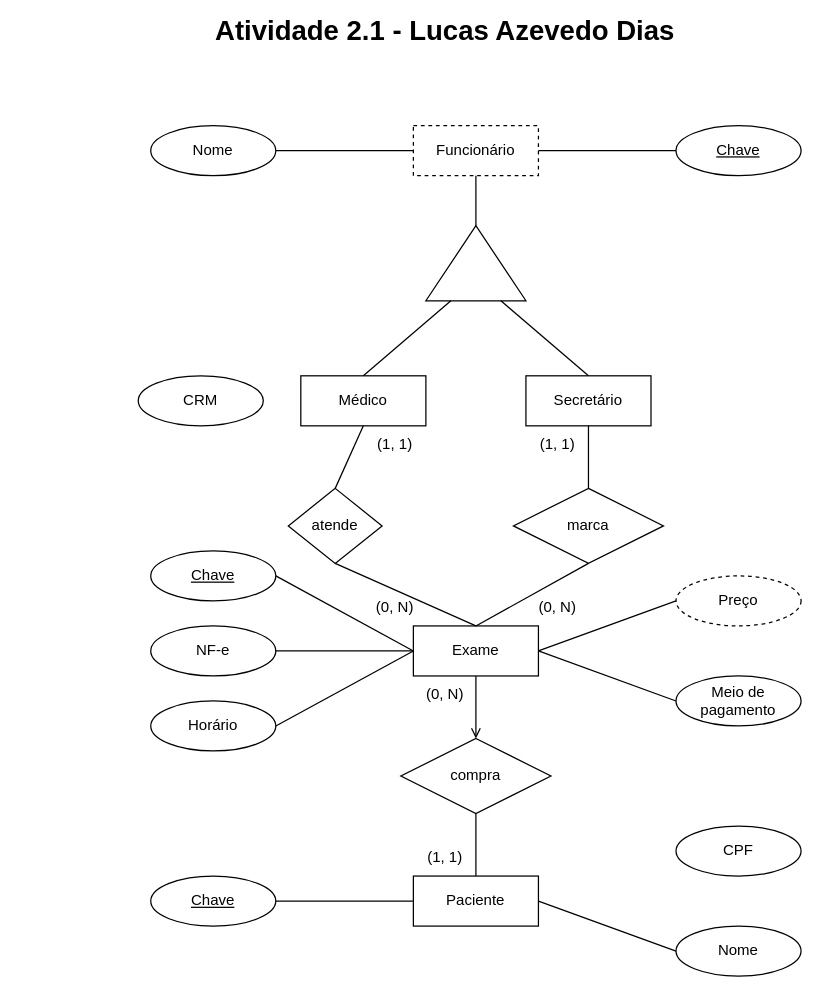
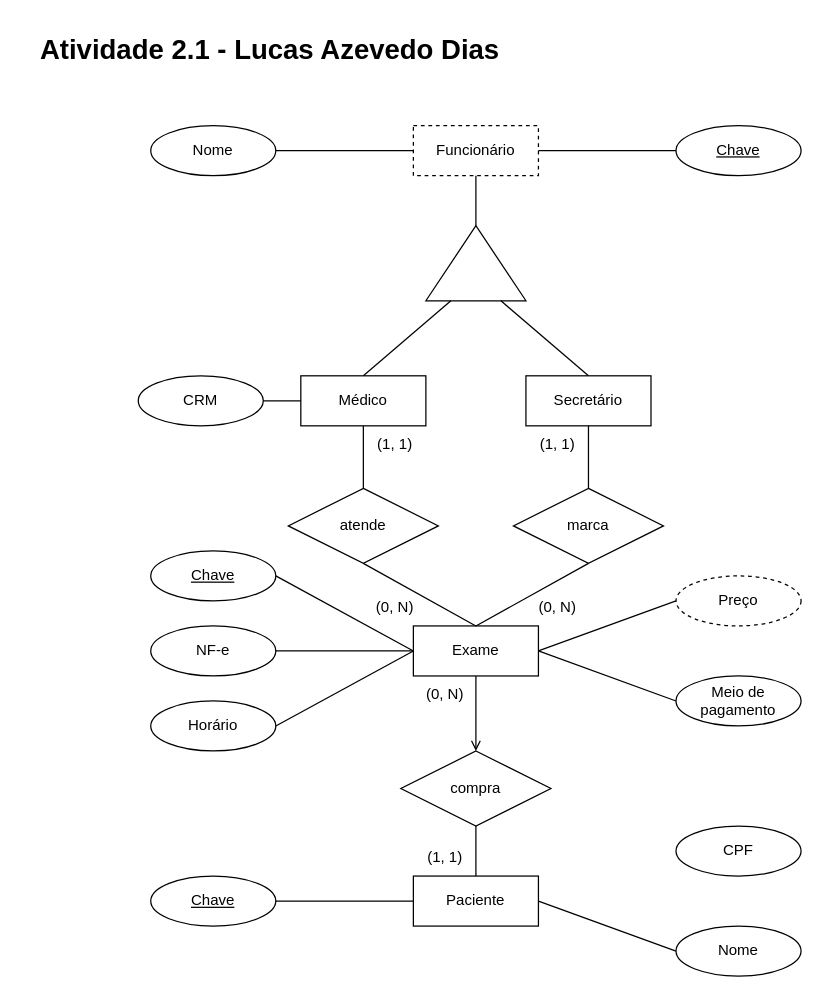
(444, 32) -> (269, 51)
none -> (281, 401)
(335, 526) -> (363, 526)
(476, 776) -> (476, 788)
